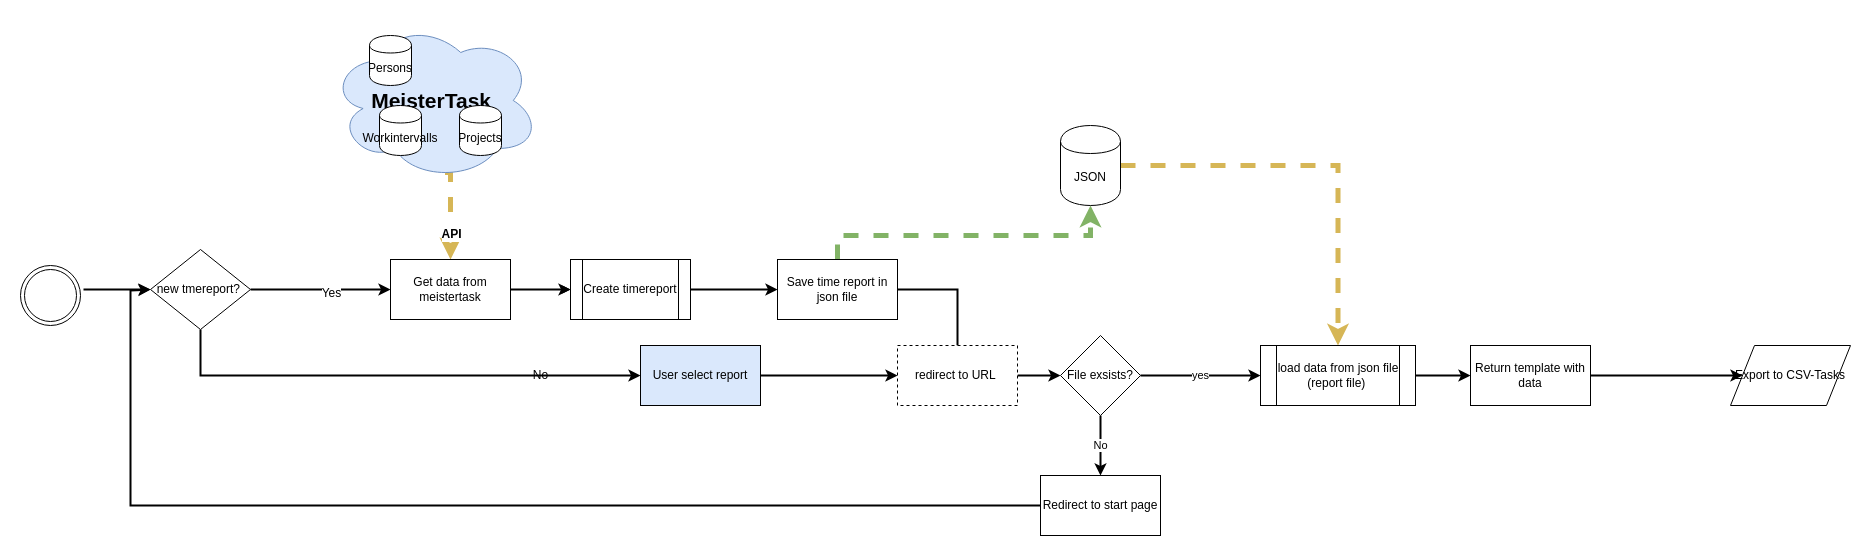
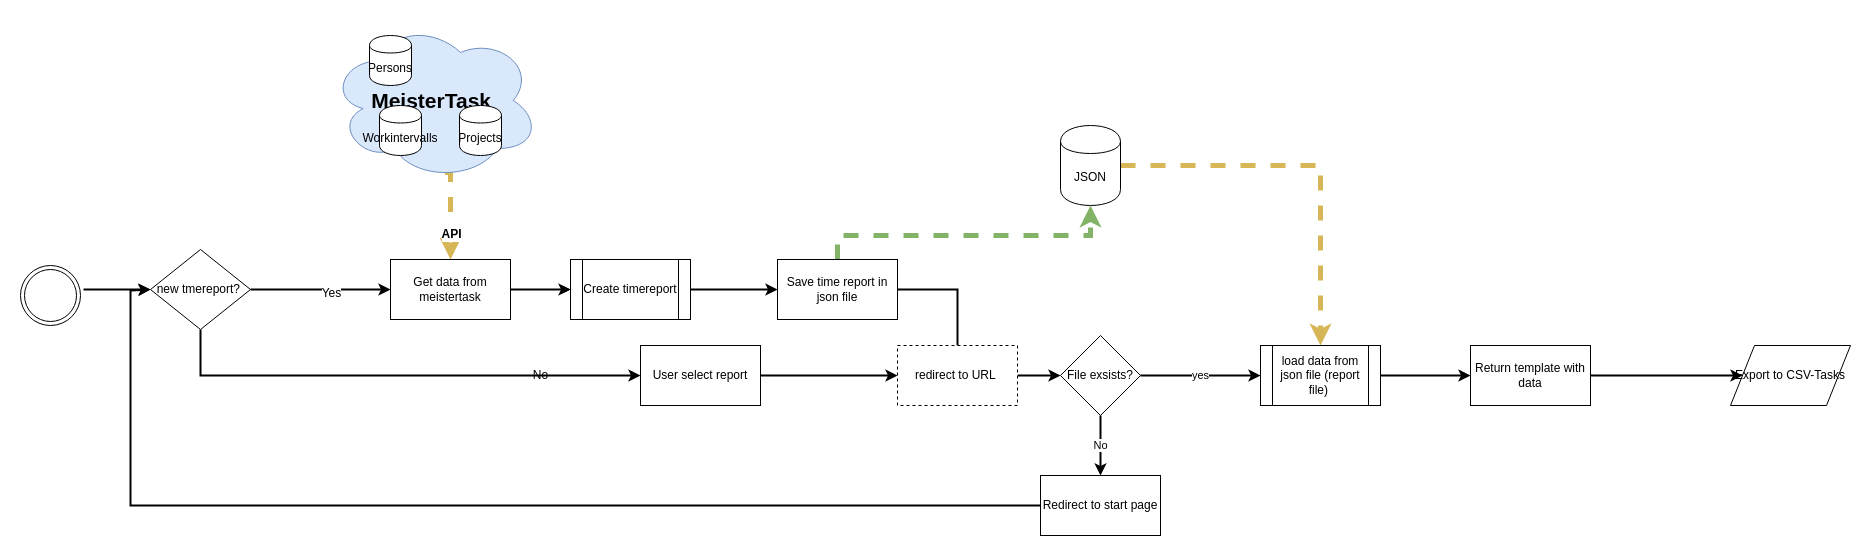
(701, 376) -> (701, 376)
(1338, 376) -> (1321, 376)
